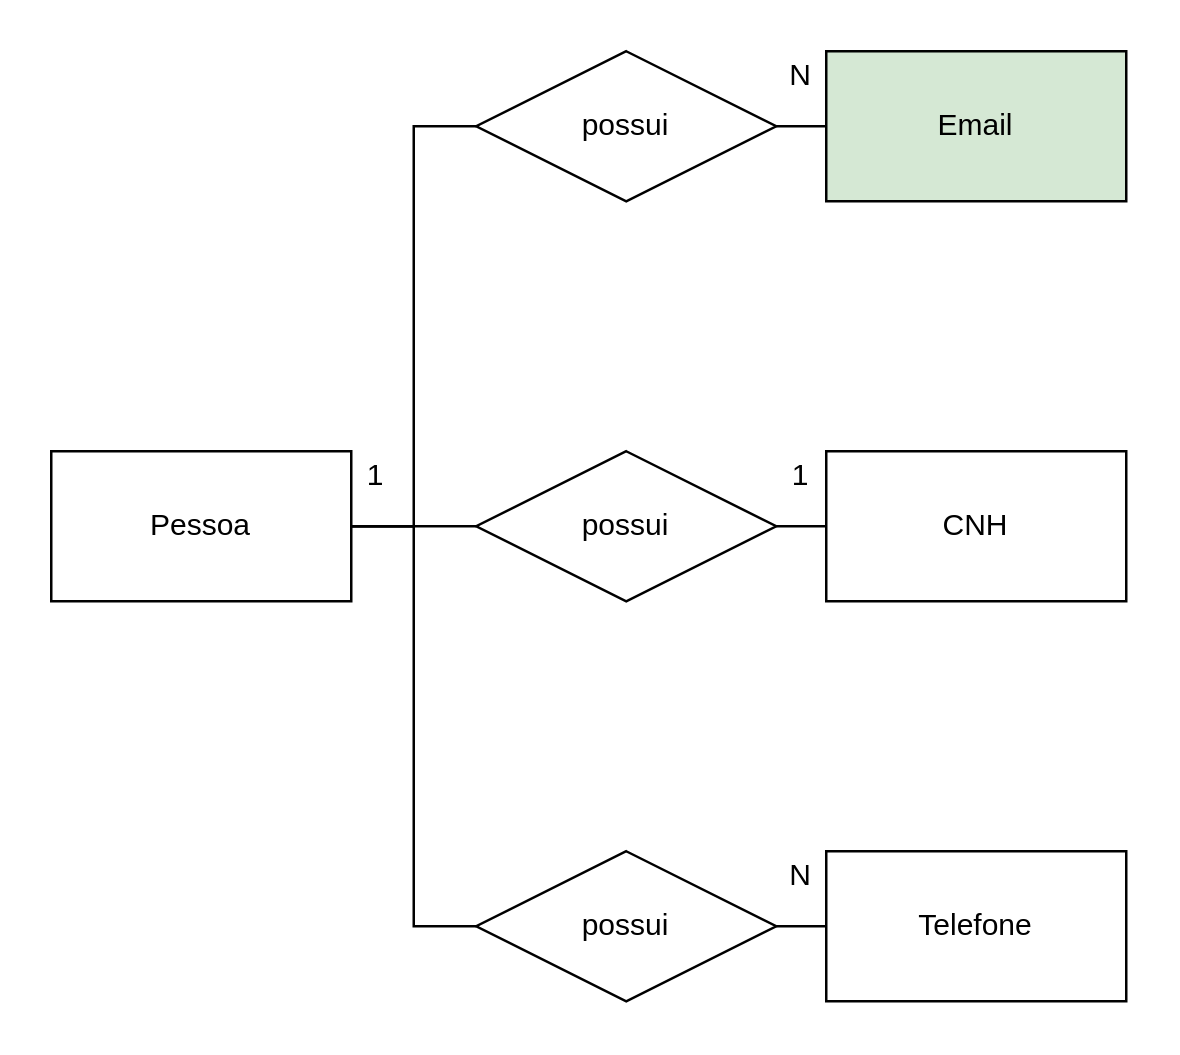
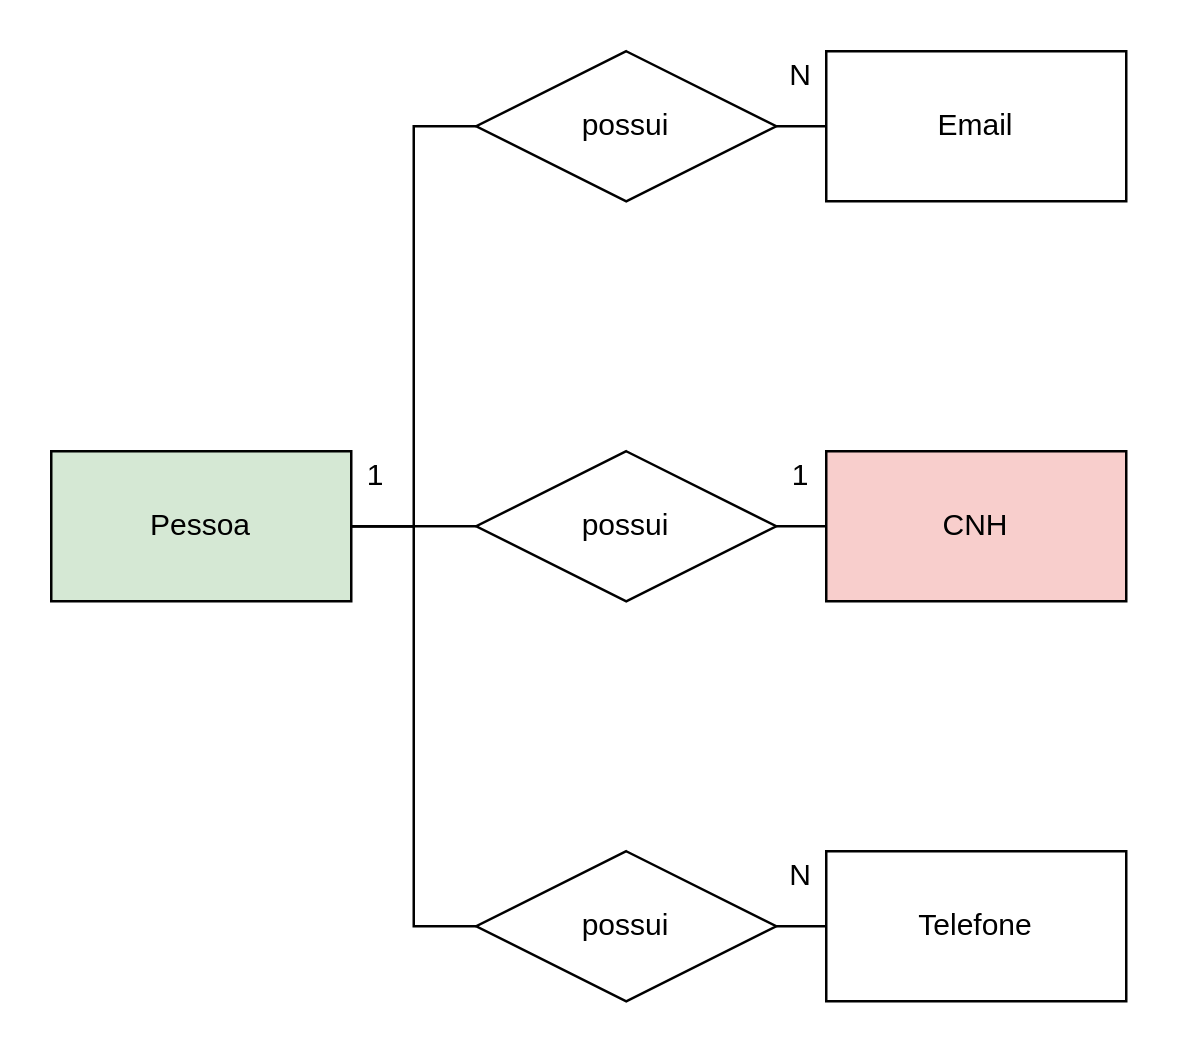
(976, 126) -> (976, 126)
(201, 526) -> (201, 526)
(976, 526) -> (976, 526)
